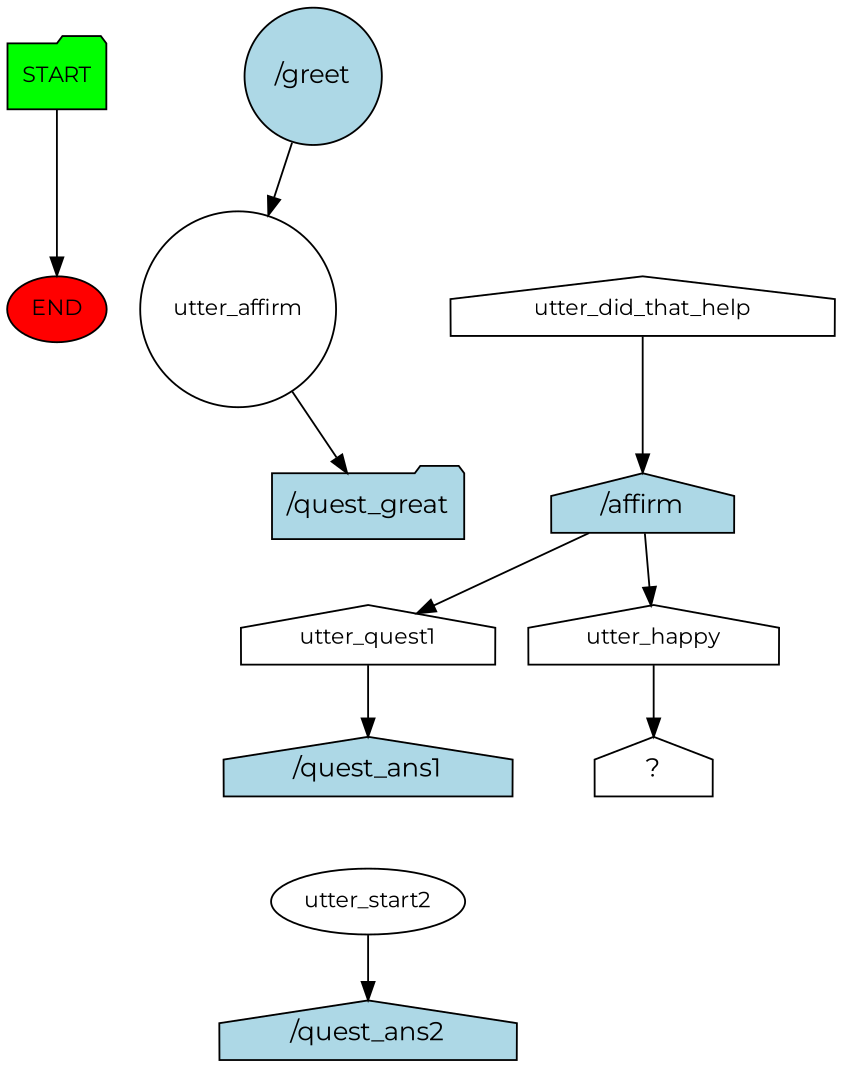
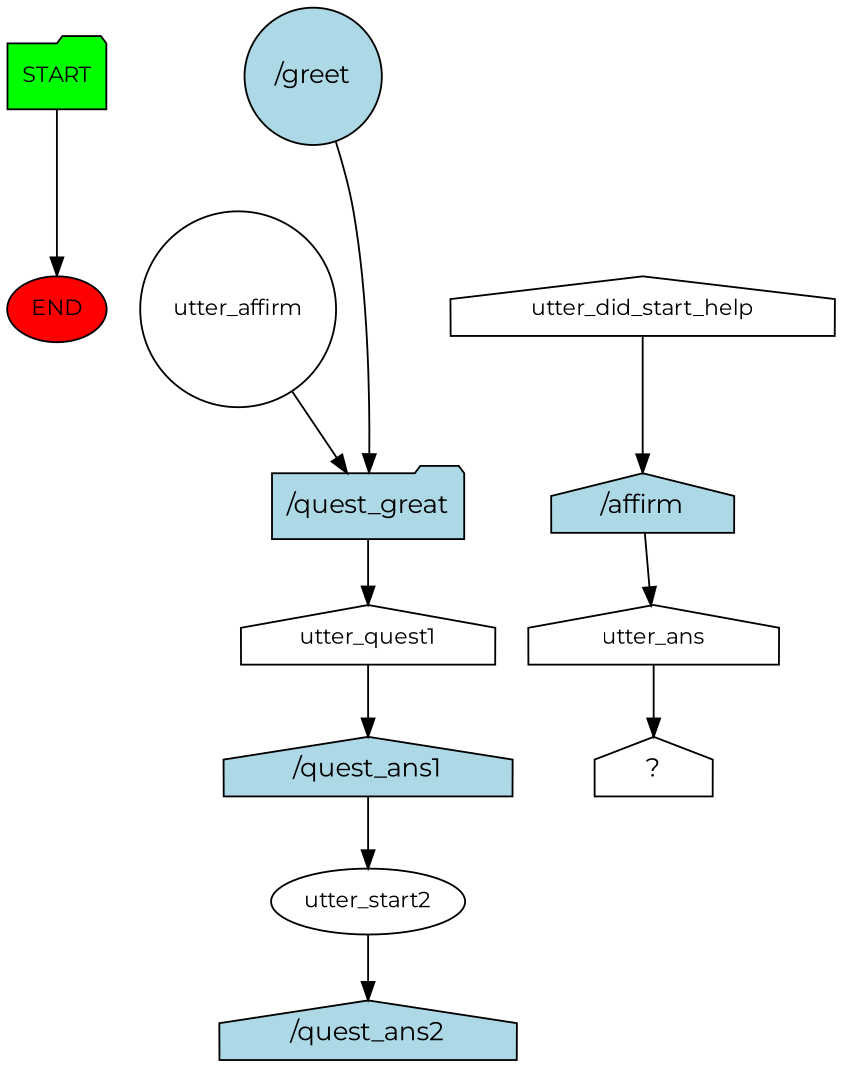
(283, 170) -> (364, 296)
(643, 309) -> (643, 309)
(511, 569) -> (368, 563)
(654, 638) -> (654, 638)
none -> (368, 823)
